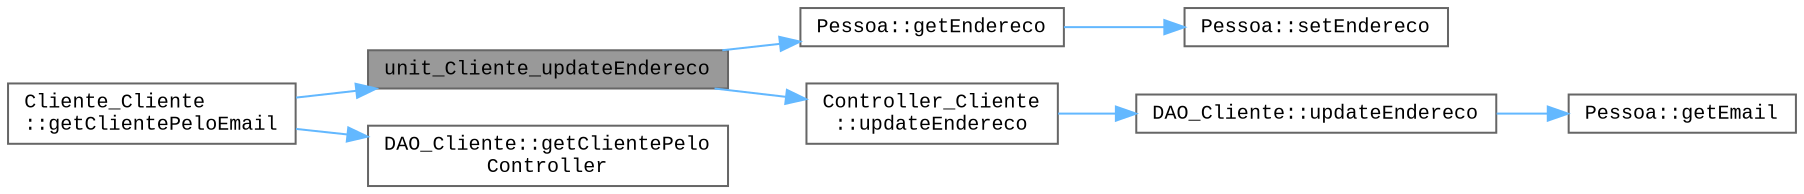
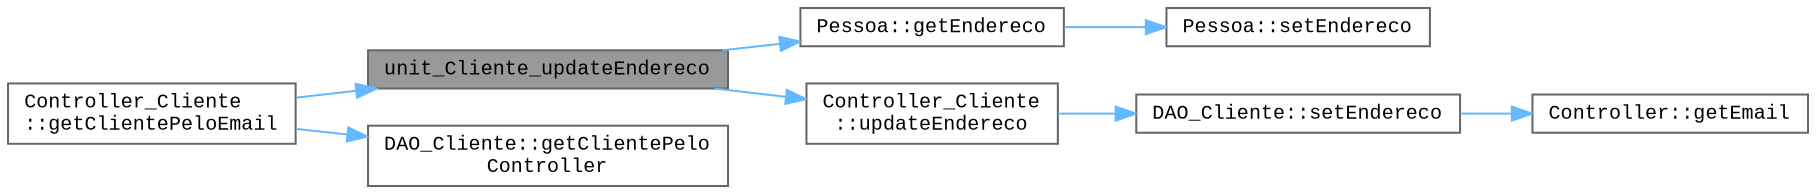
(152, 114) -> (152, 114)
(1316, 114) -> (1298, 114)
(1682, 114) -> (1670, 114)
